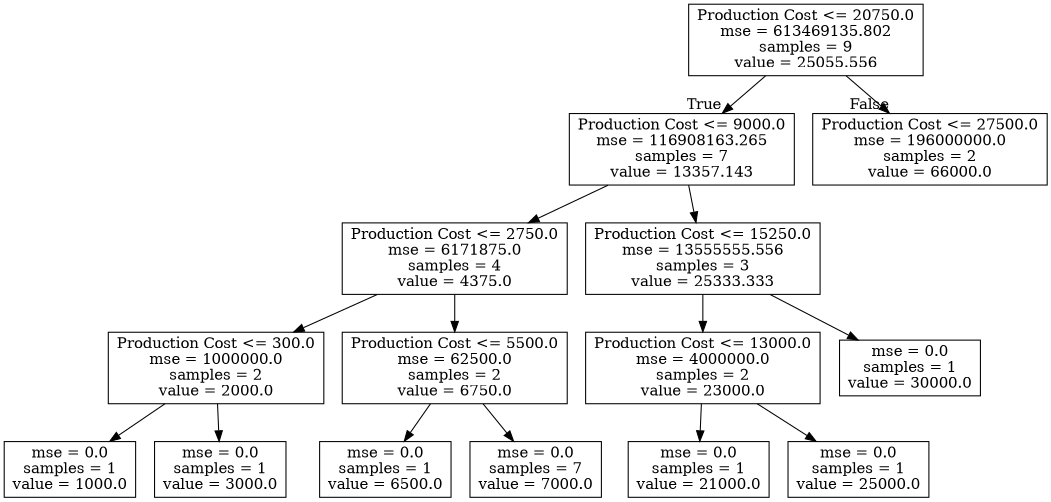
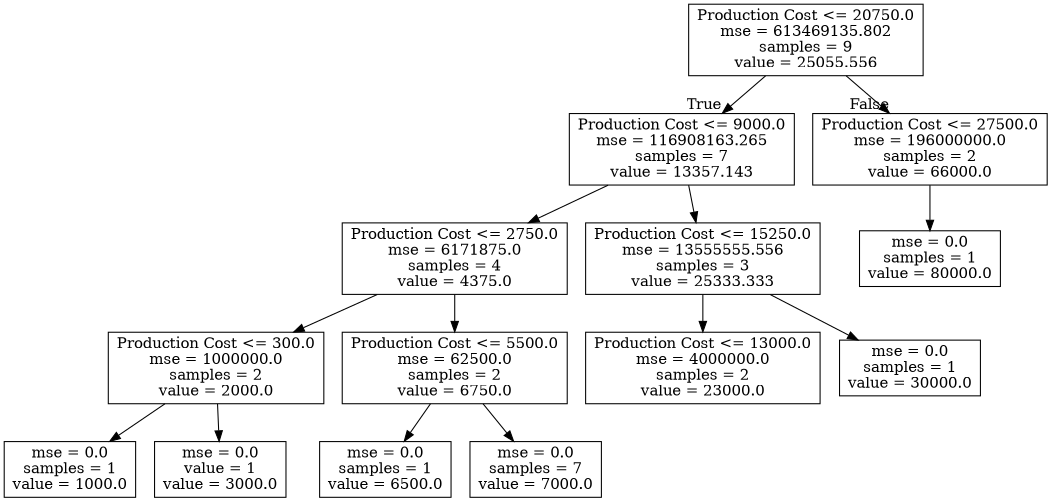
none -> (930, 259)
(220, 469) -> (220, 469)
(699, 469) -> none
(858, 469) -> none
